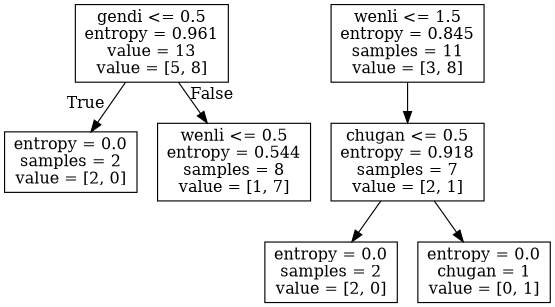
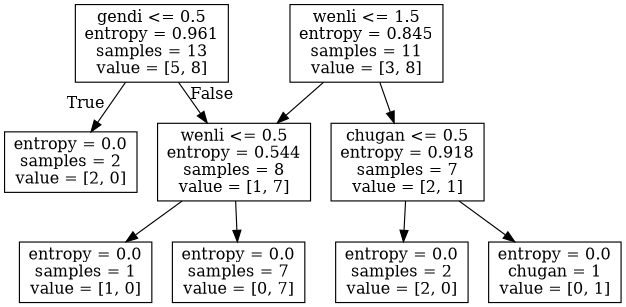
(152, 43) -> (152, 43)
none -> (305, 99)
none -> (86, 272)
none -> (239, 272)
